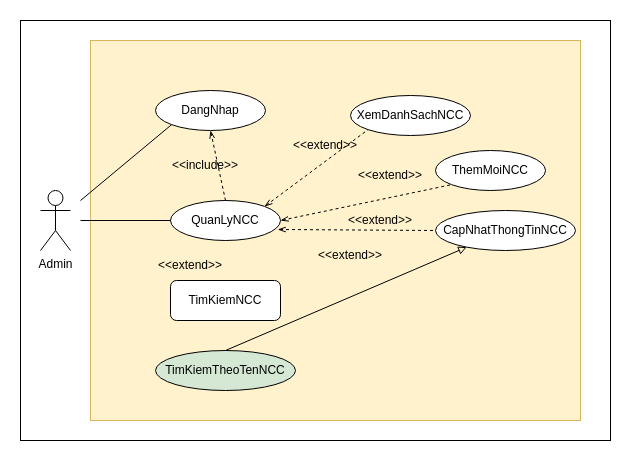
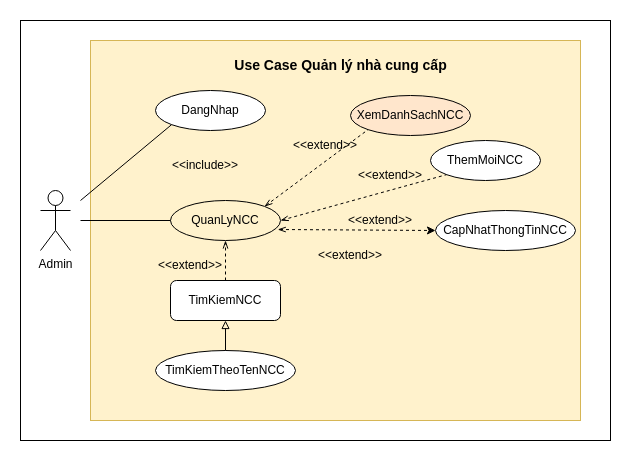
none -> (341, 66)
(411, 116) -> (411, 116)
(218, 167) -> none
(491, 171) -> (486, 161)
(226, 221) -> (226, 221)
(430, 230) -> (427, 230)
none -> (226, 262)
(342, 300) -> (226, 340)
(226, 371) -> (226, 371)
